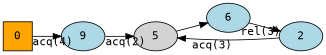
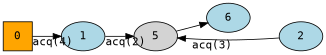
(261, 26) -> none
(83, 36) -> (83, 36)
